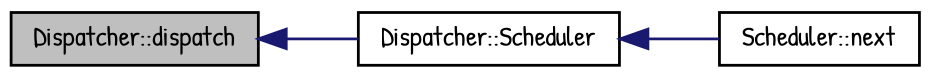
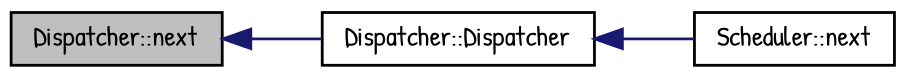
(135, 39) -> (117, 39)
(489, 39) -> (458, 39)
